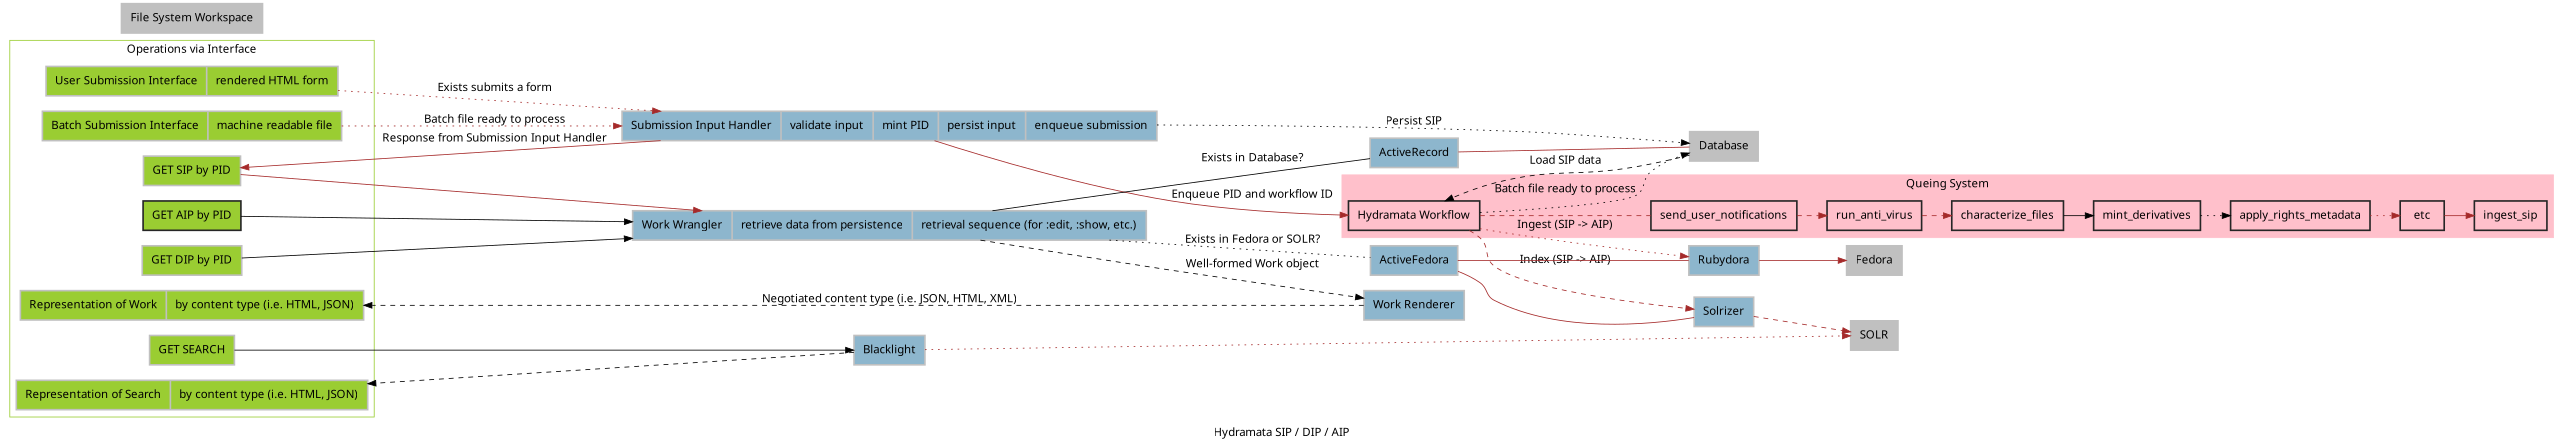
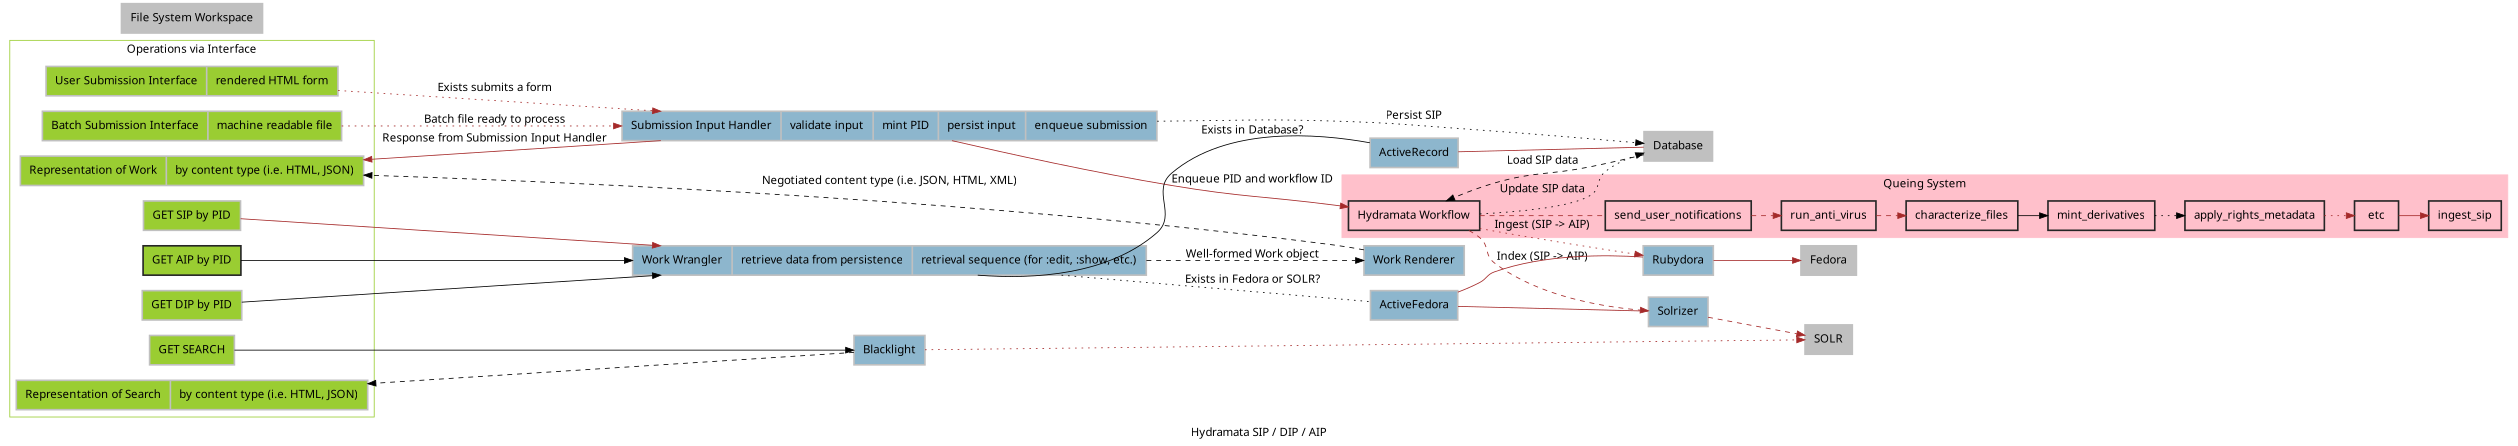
(455, 154) -> (516, 150)
(1565, 189) -> (1543, 189)
